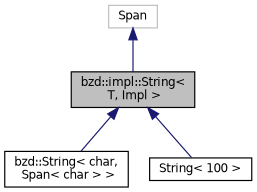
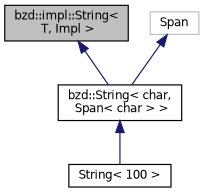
(133, 56) -> (146, 65)
(174, 137) -> (120, 148)
